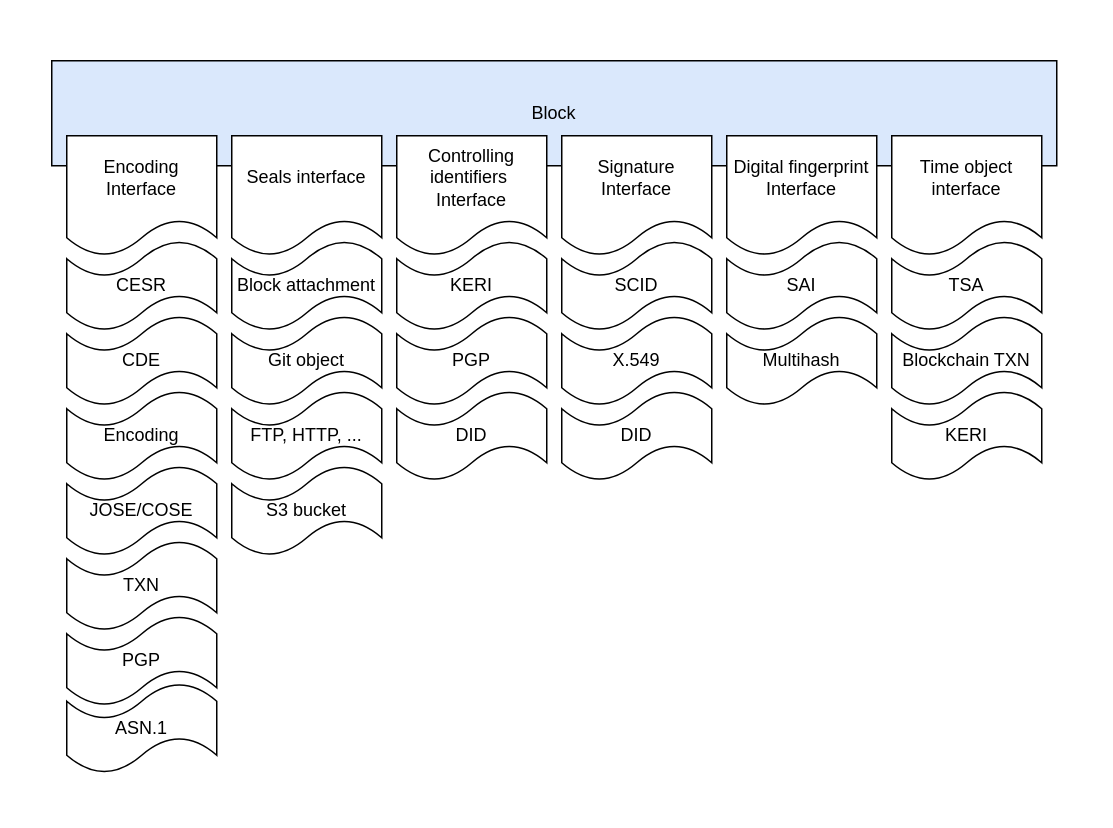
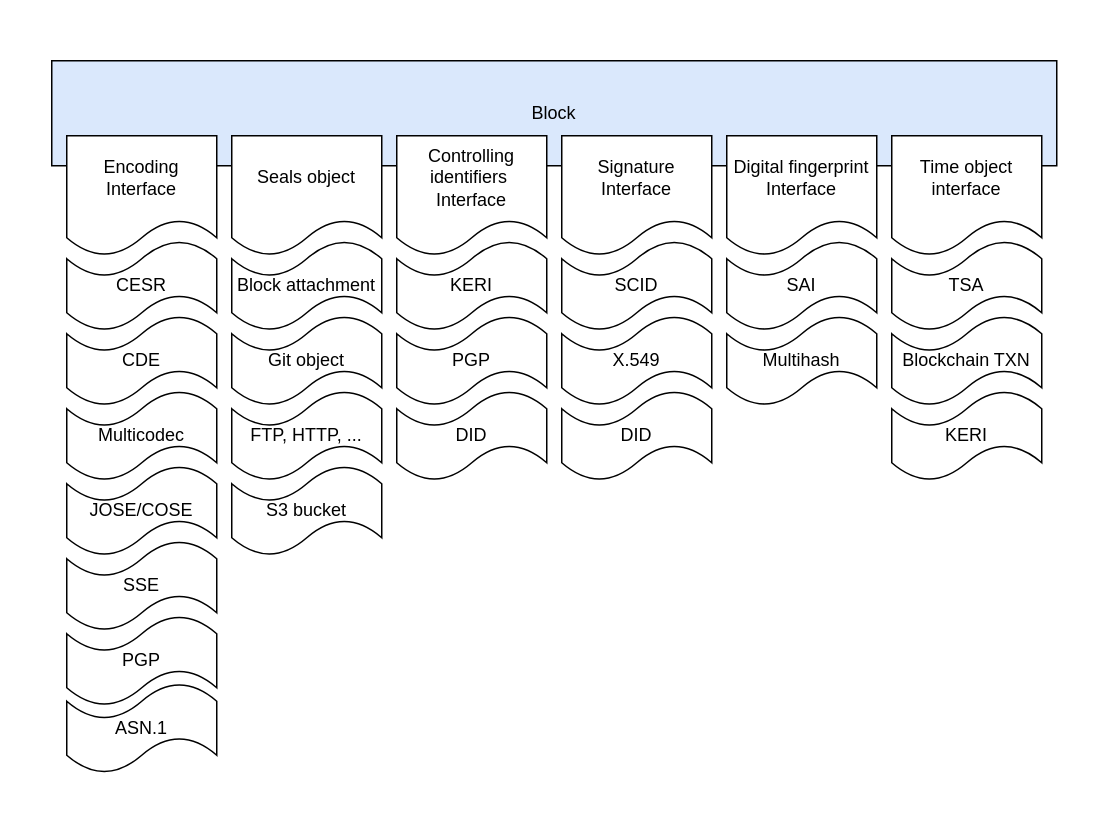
(307, 178) -> (307, 178)
(142, 436) -> (142, 436)
(142, 586) -> (142, 586)
